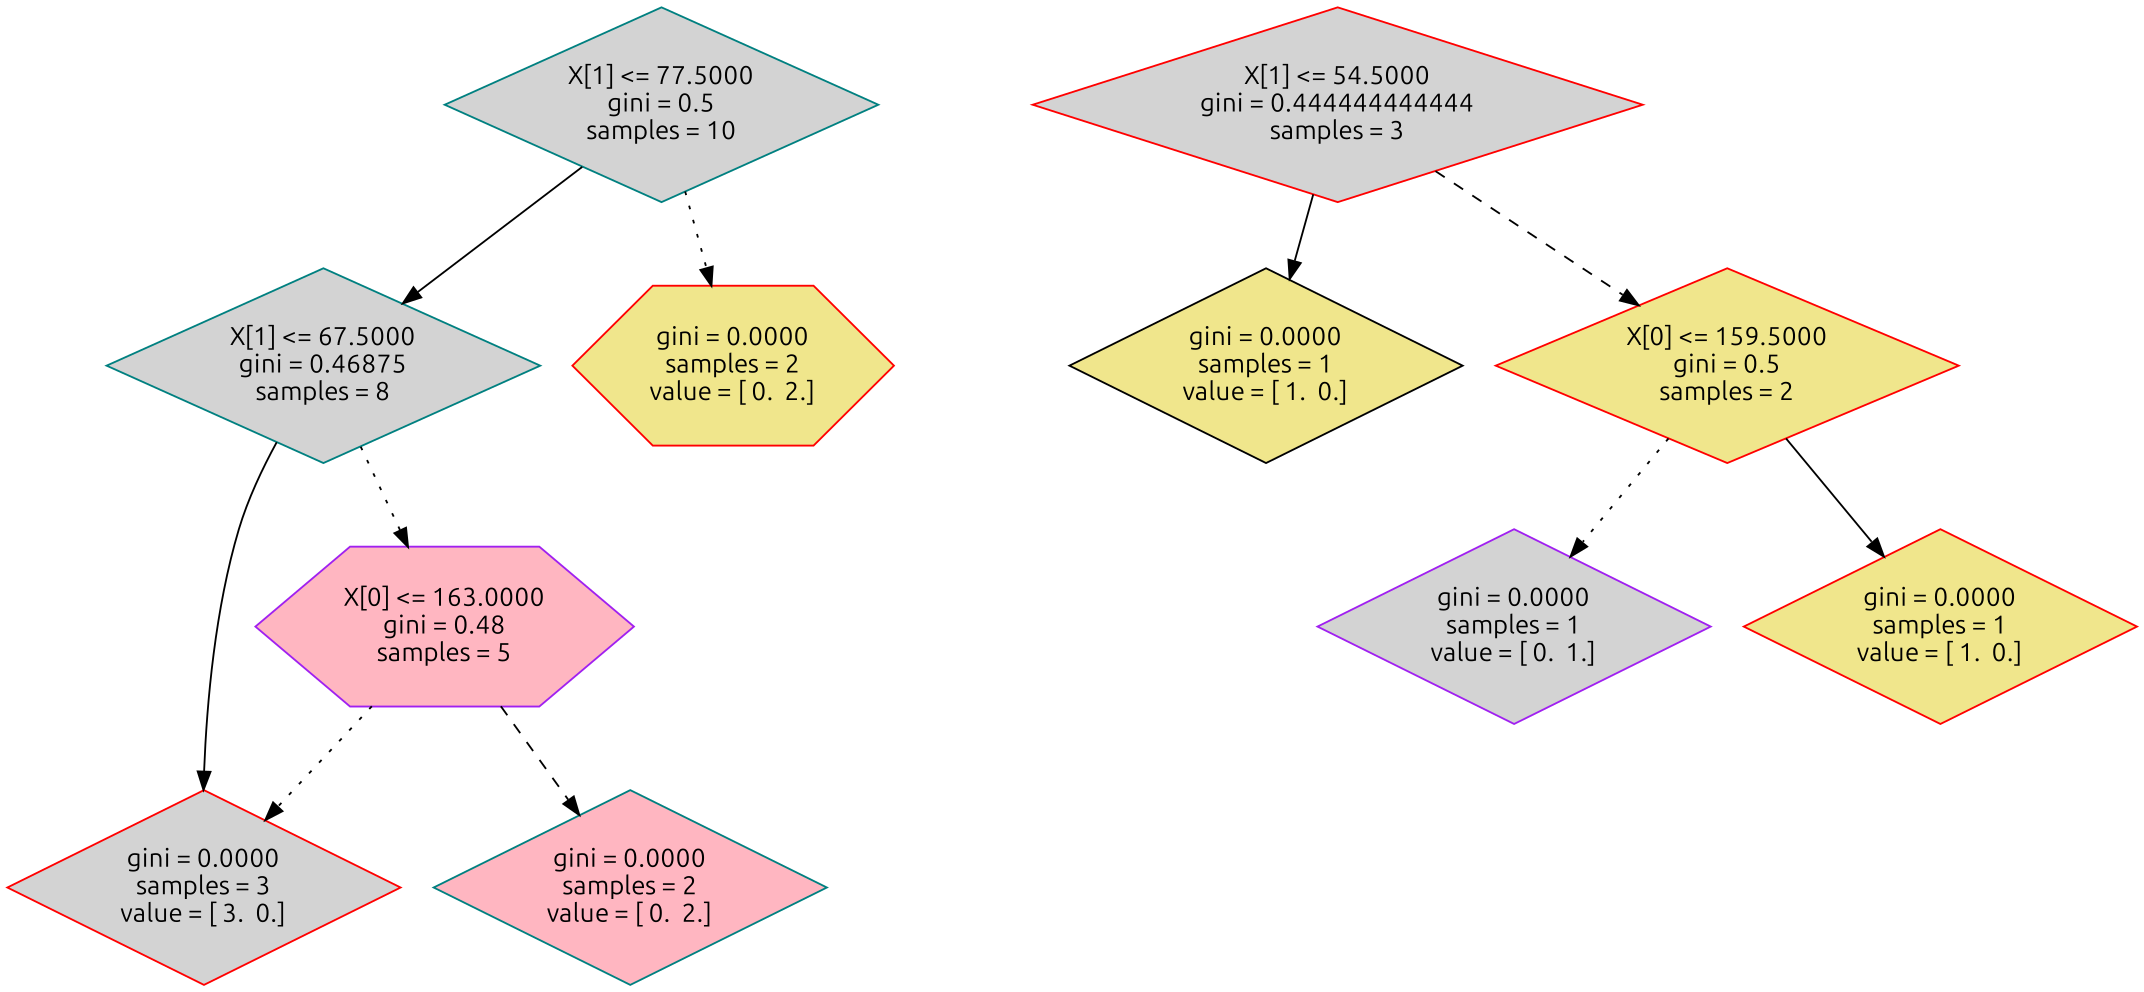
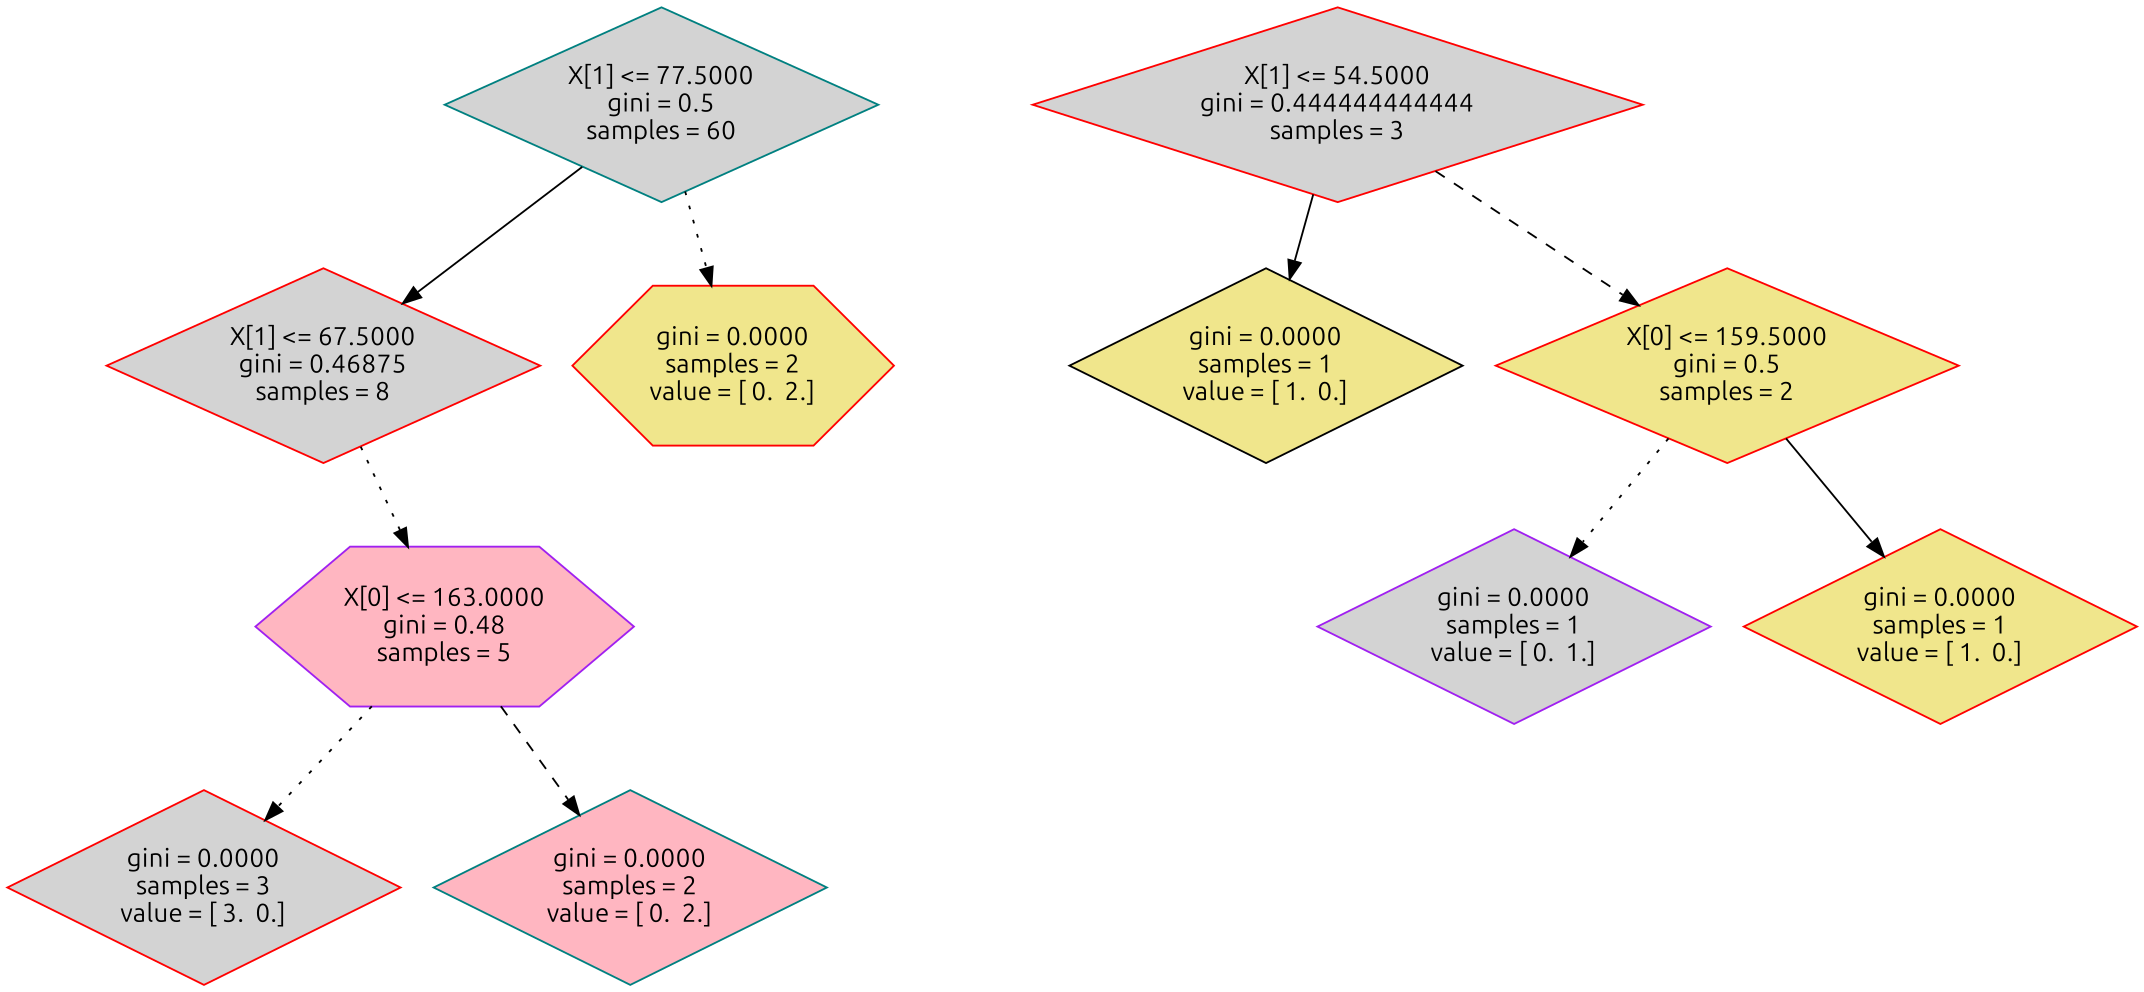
(662, 105) -> (662, 105)
(323, 366) -> (323, 366)
(222, 602) -> none
